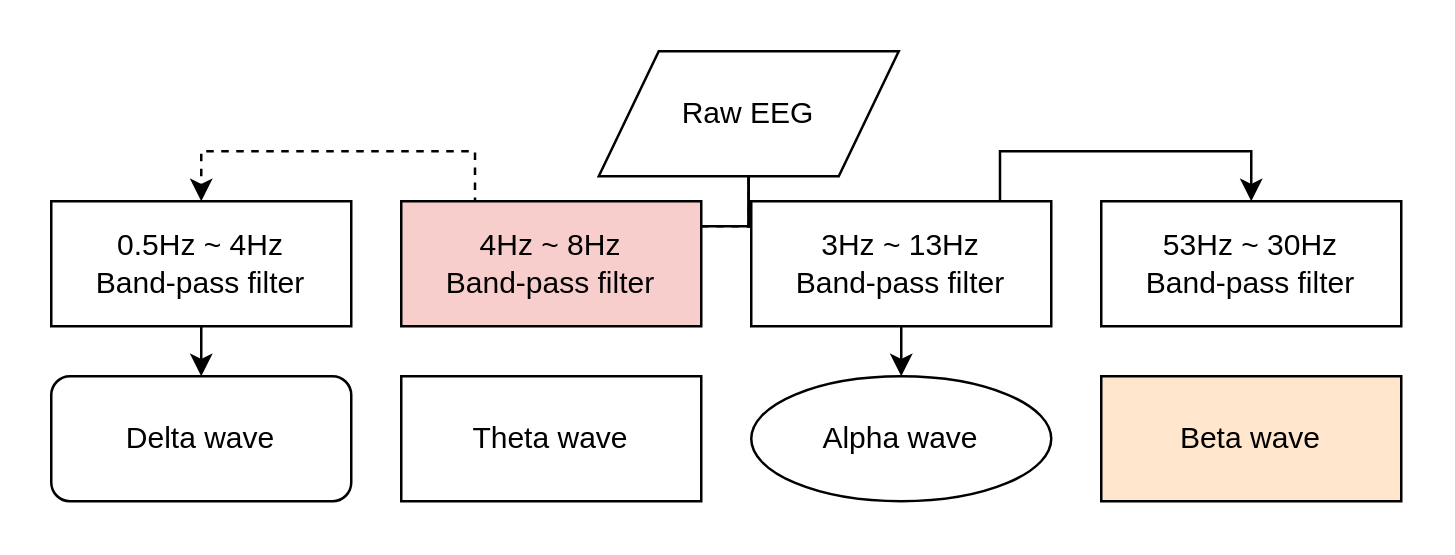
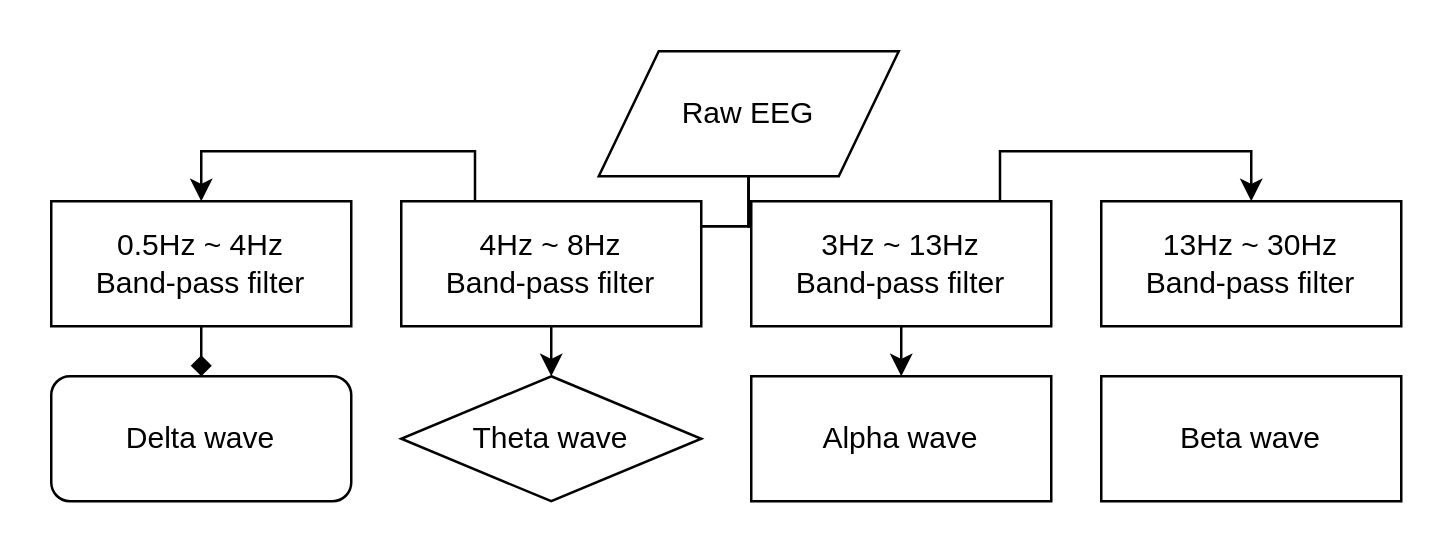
(347, 151) -> (347, 151)
(551, 264) -> (551, 264)
(1251, 264) -> (1251, 264)
none -> (551, 343)
(201, 357) -> (201, 356)
(551, 439) -> (551, 439)
(901, 439) -> (901, 439)
(1251, 439) -> (1251, 439)
